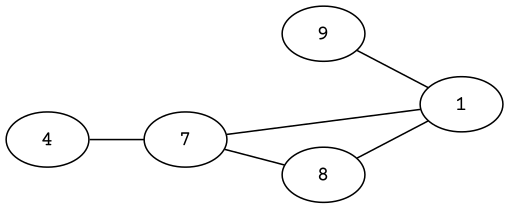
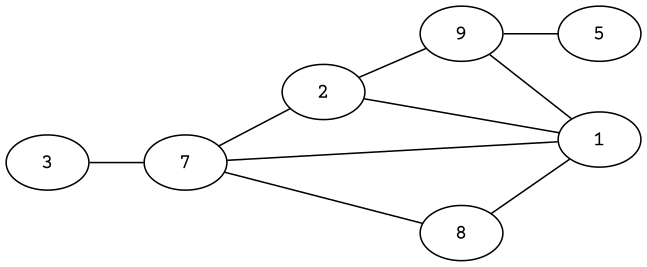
none -> (600, 34)
none -> (324, 92)
(48, 140) -> (48, 163)
